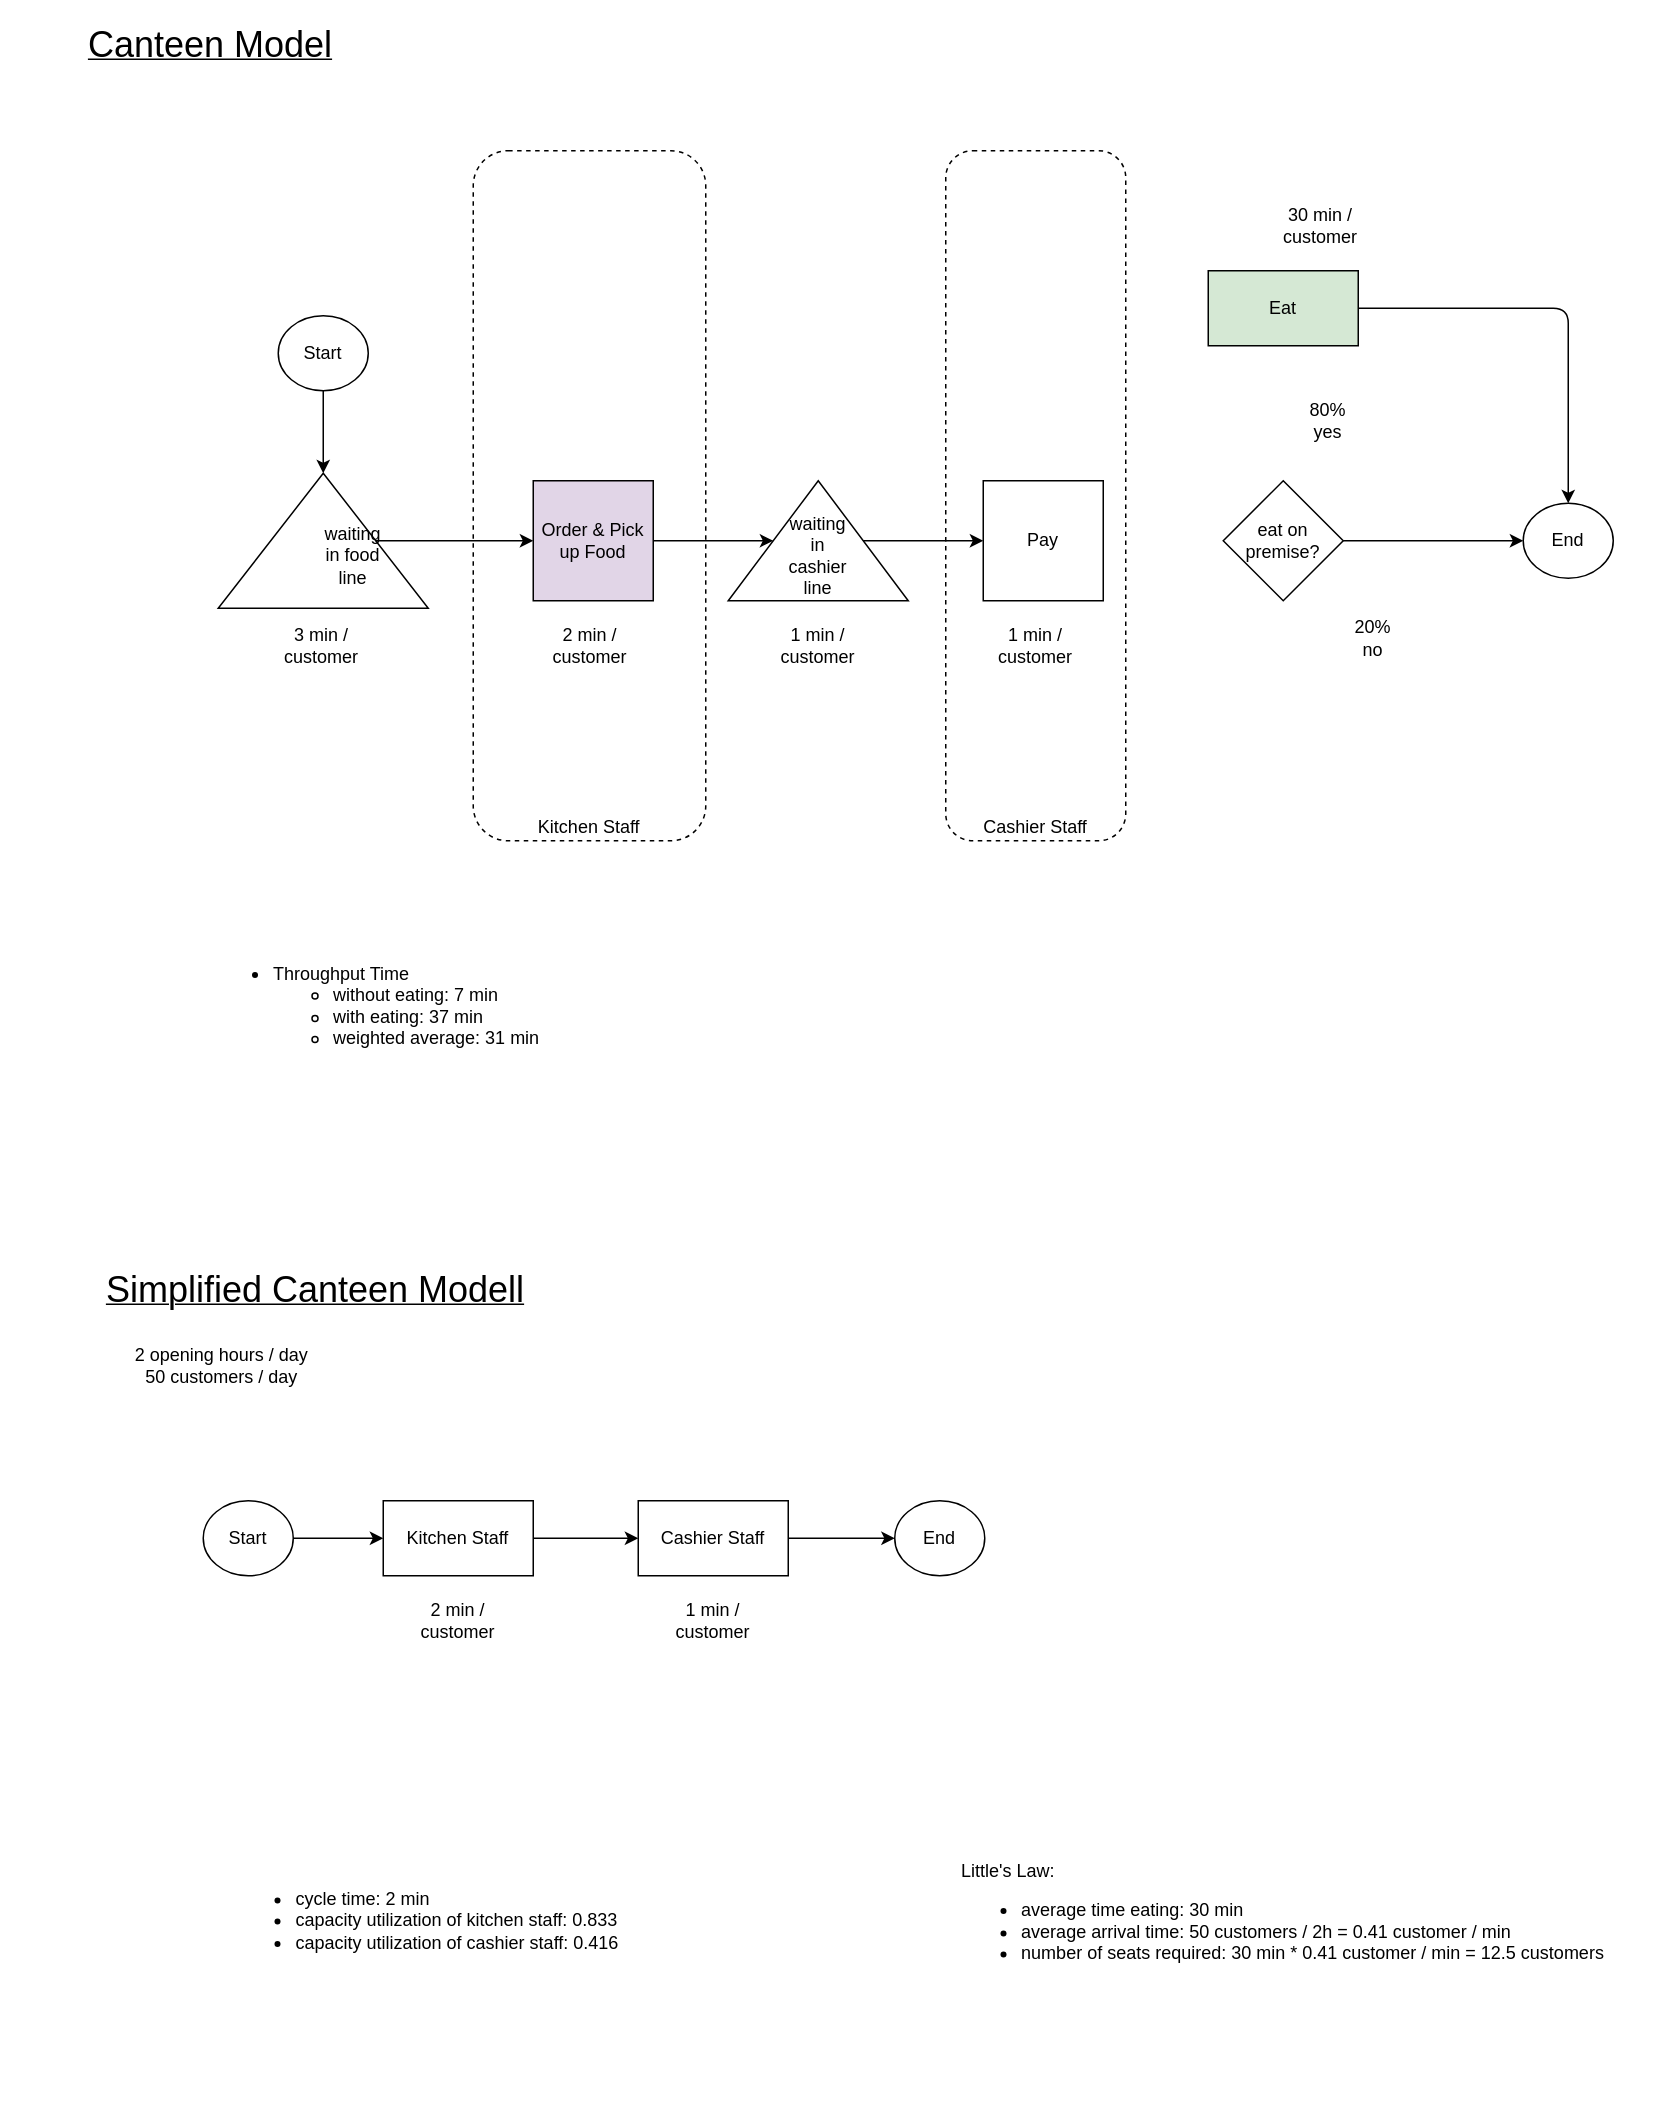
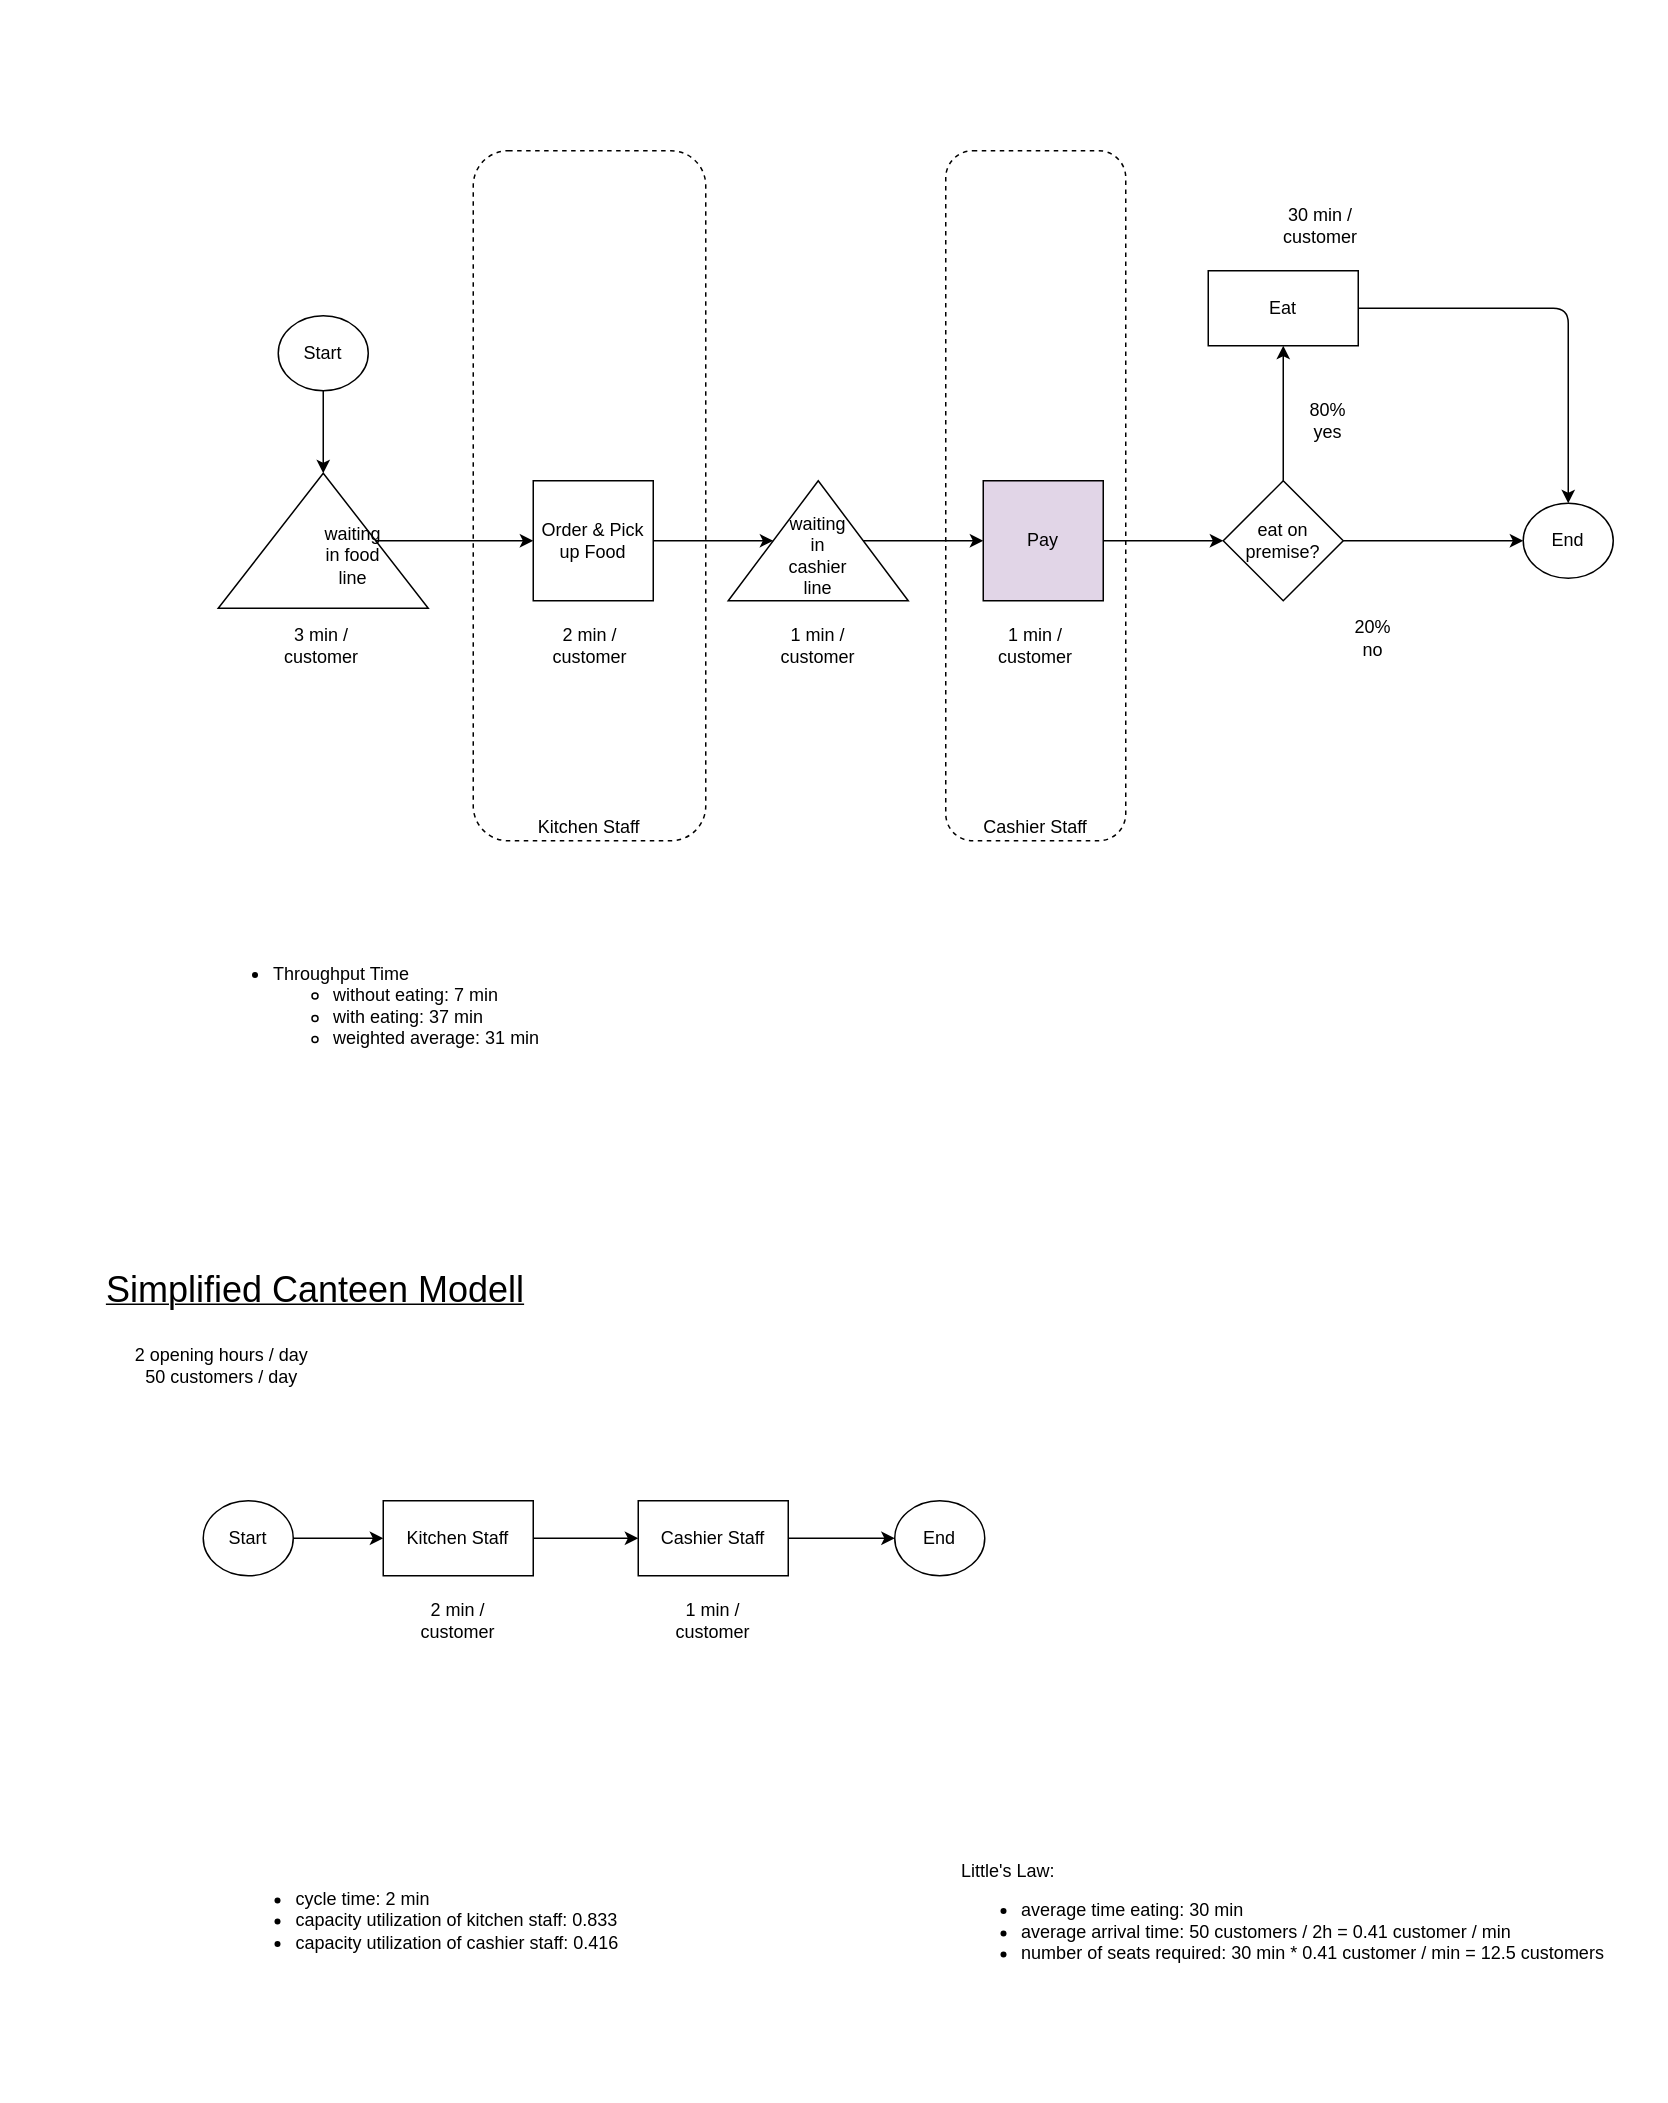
(211, 46) -> none
(1283, 308) -> (1283, 308)
none -> (1283, 419)
(593, 541) -> (593, 541)
(1043, 541) -> (1043, 541)
none -> (1158, 541)
